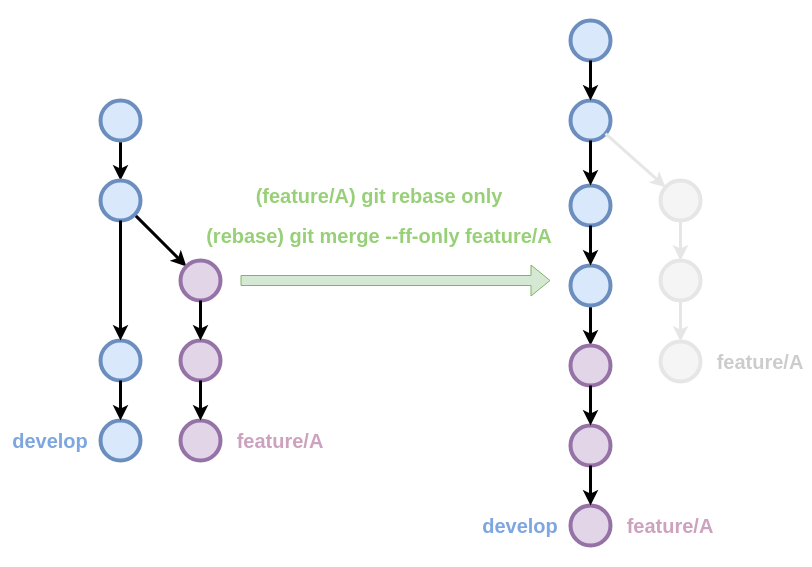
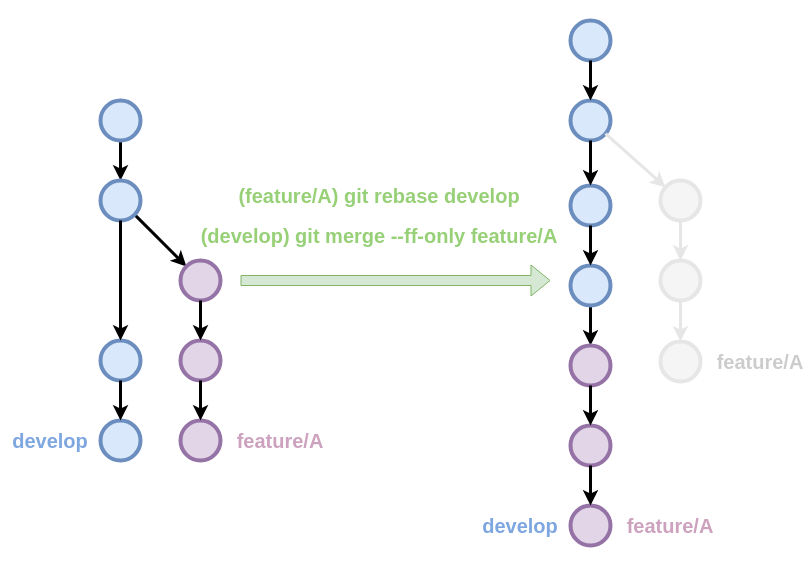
(380, 196) -> (380, 196)
(380, 236) -> (380, 236)
